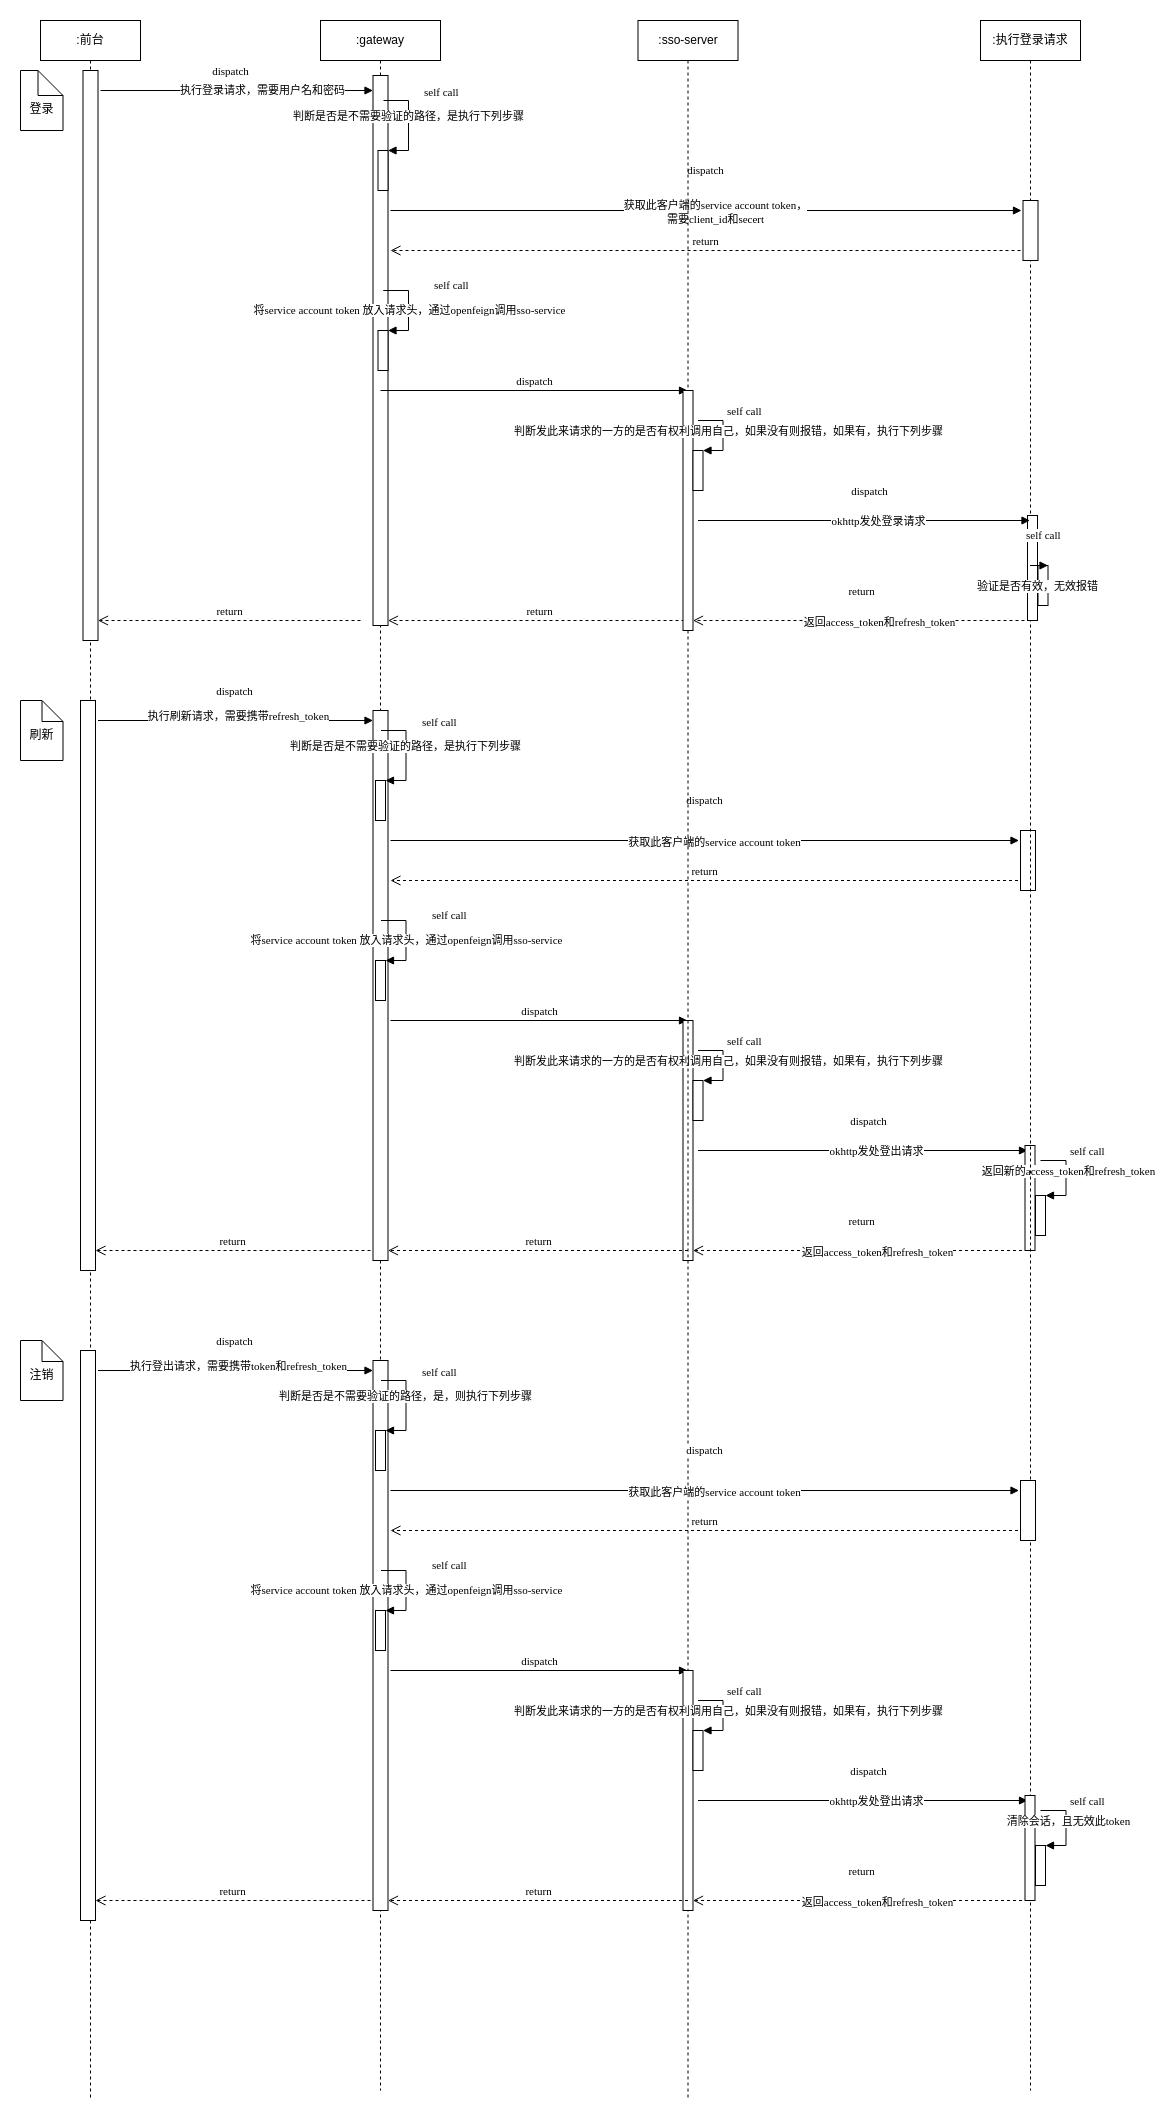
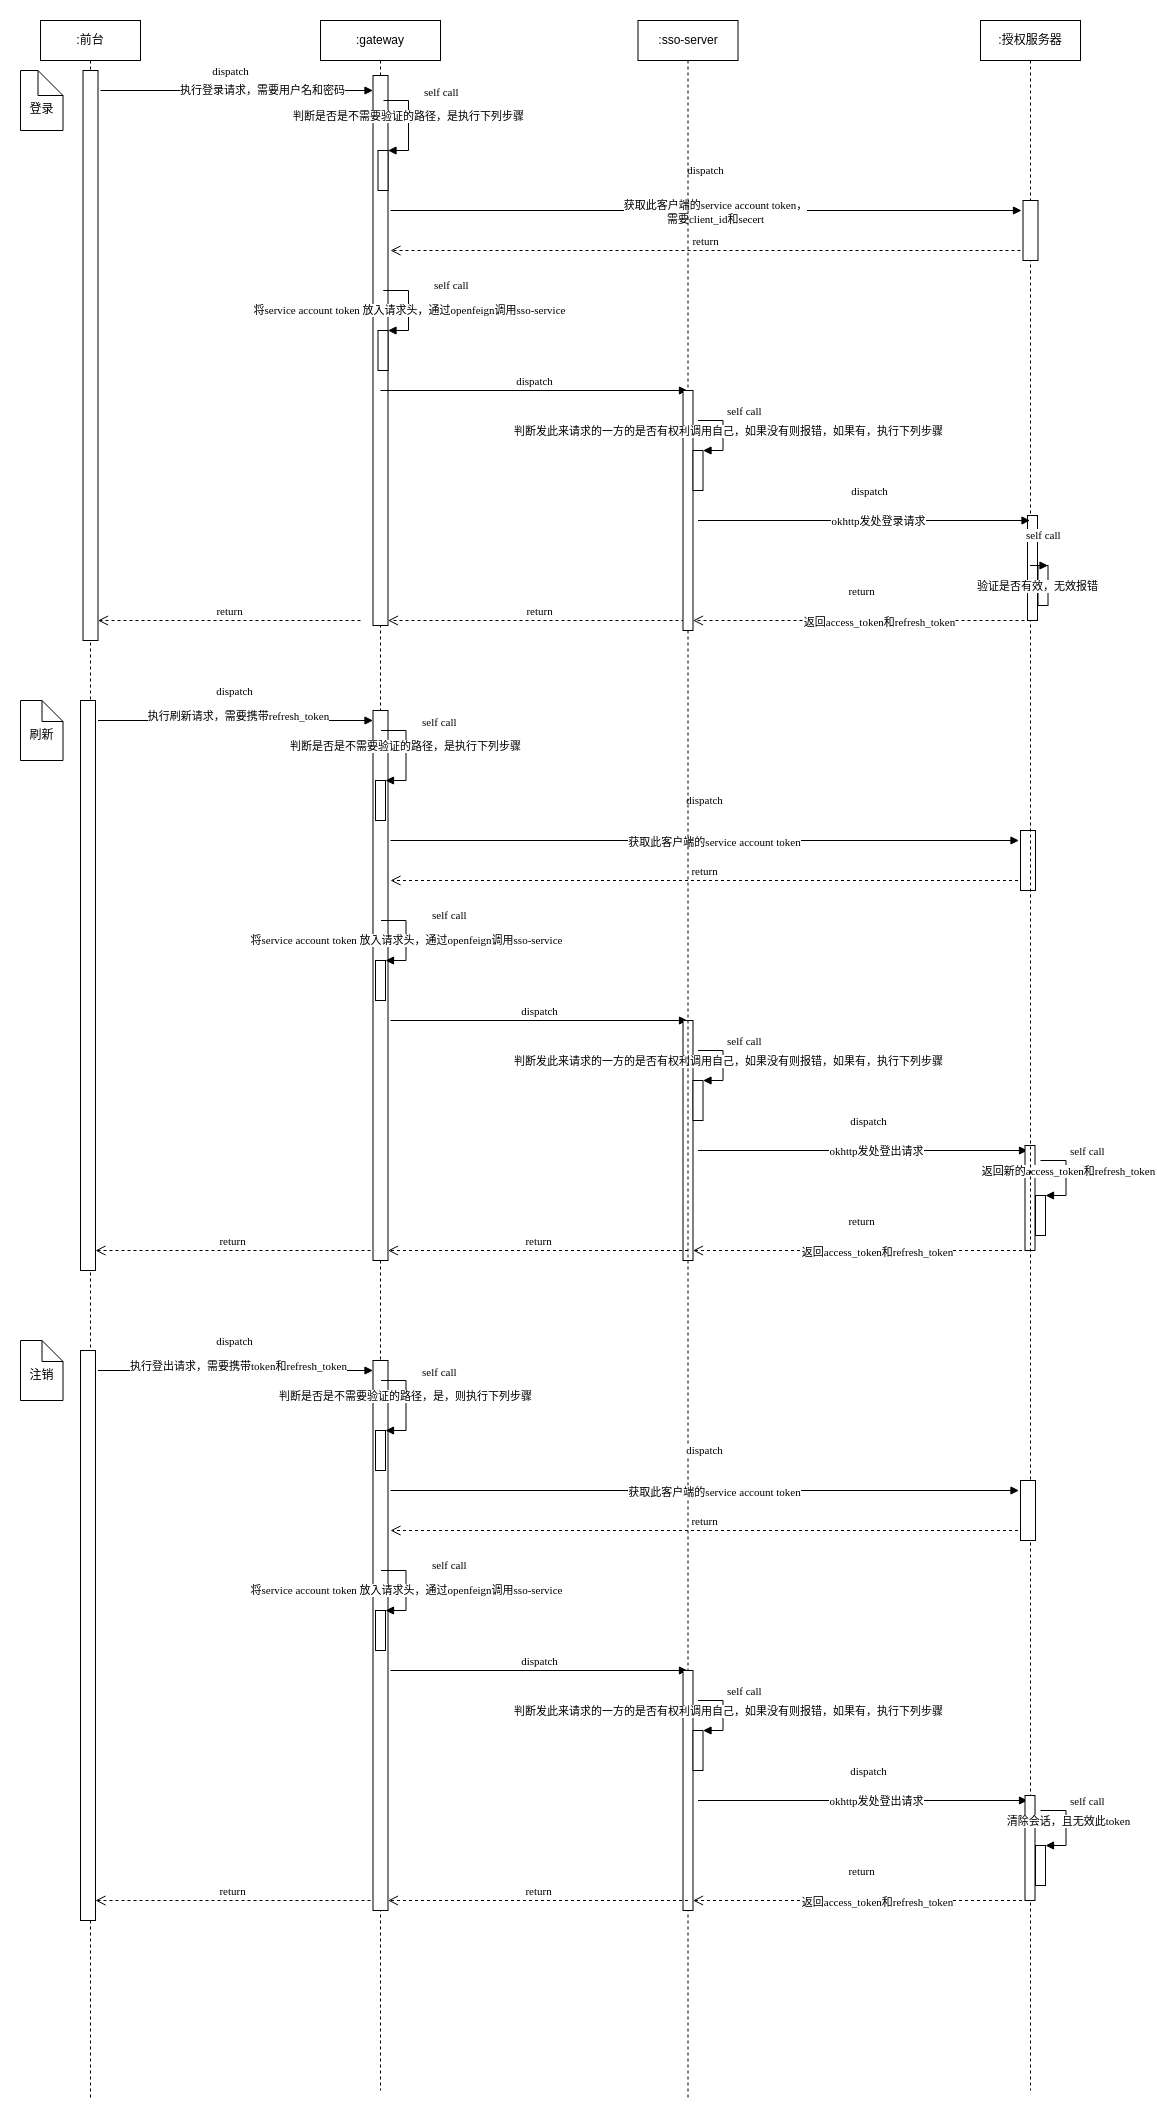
(1031, 41) -> (1031, 41)
